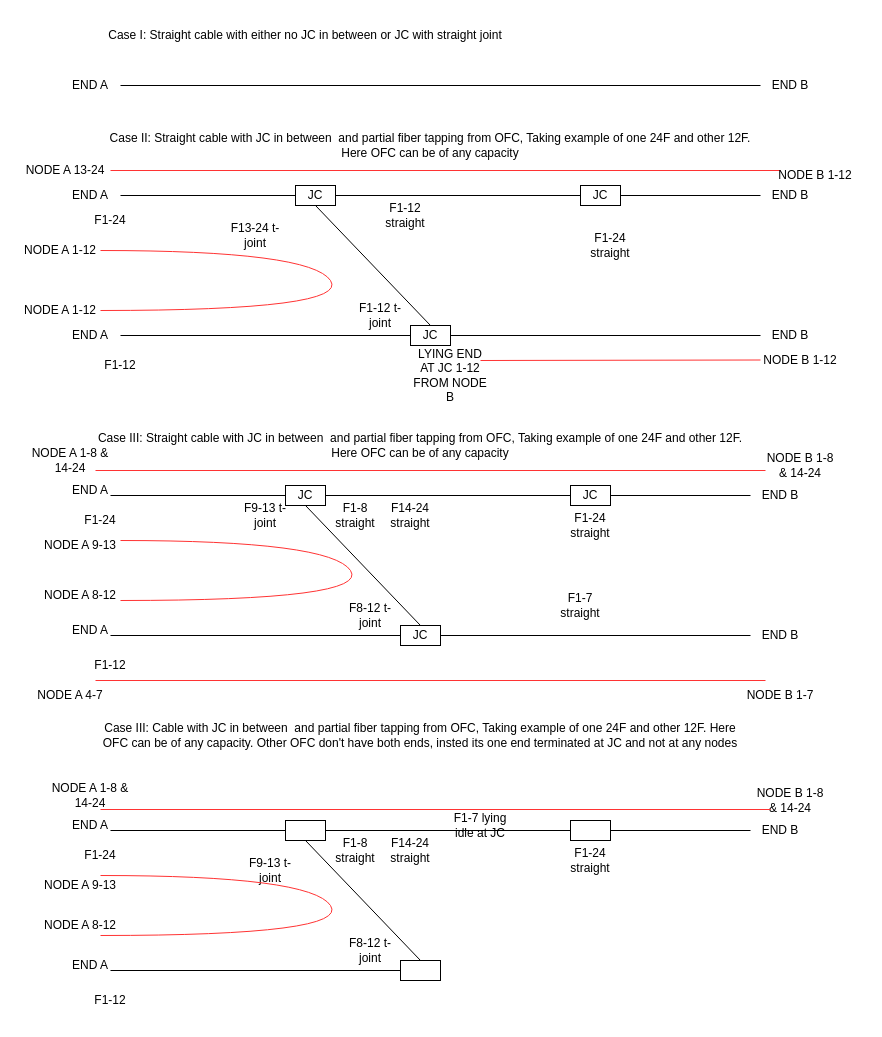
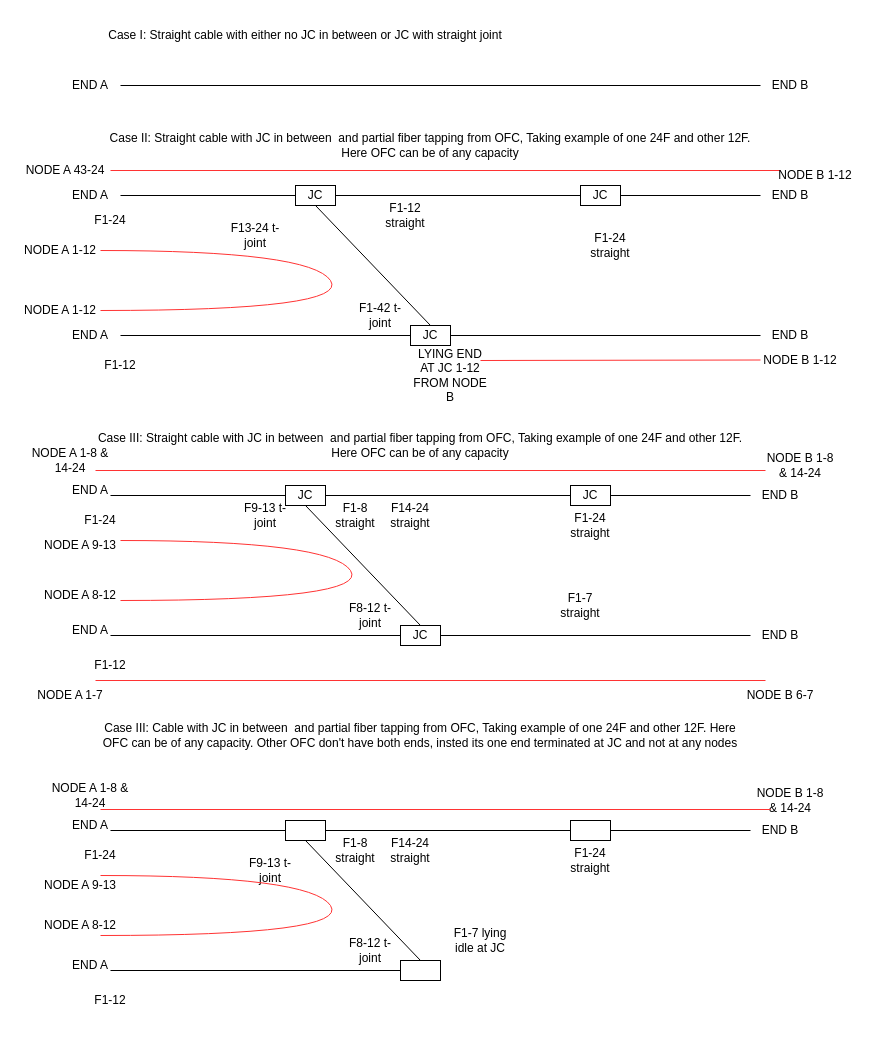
(66, 171) -> (66, 171)
(381, 316) -> (381, 316)
(71, 696) -> (71, 696)
(781, 696) -> (781, 696)
(481, 826) -> (481, 941)
